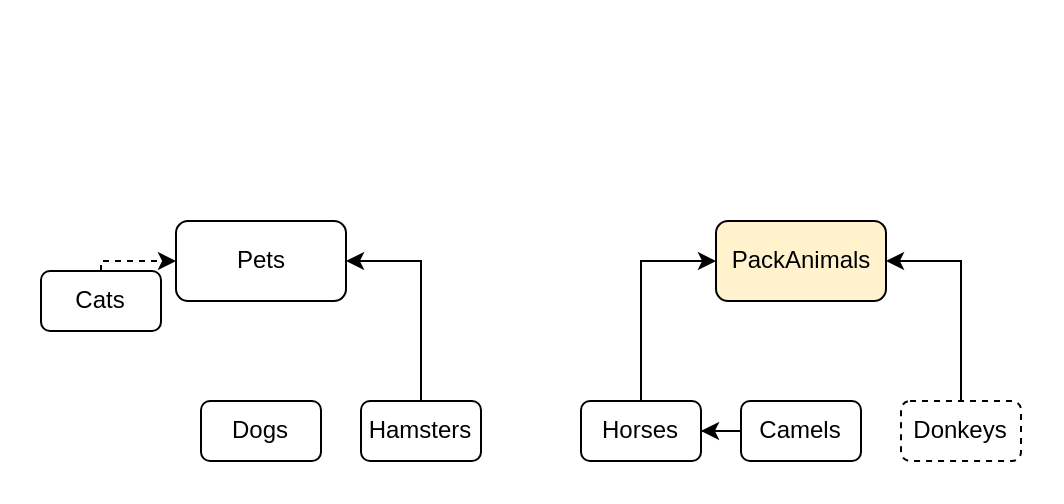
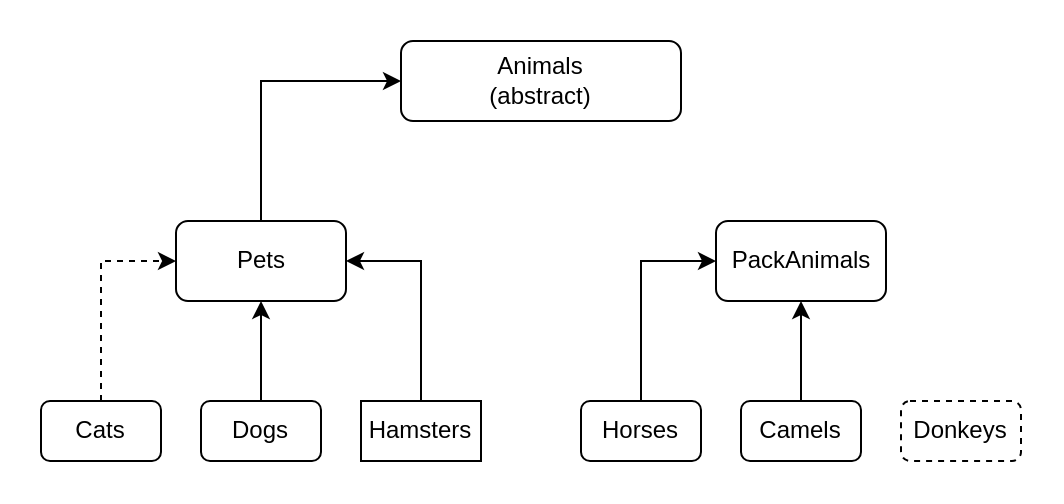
none -> (541, 81)
none -> (261, 88)
(801, 261) -> (801, 261)
(961, 300) -> none
(101, 301) -> (101, 431)
none -> (261, 358)
(421, 431) -> (421, 431)
(714, 431) -> (801, 358)
